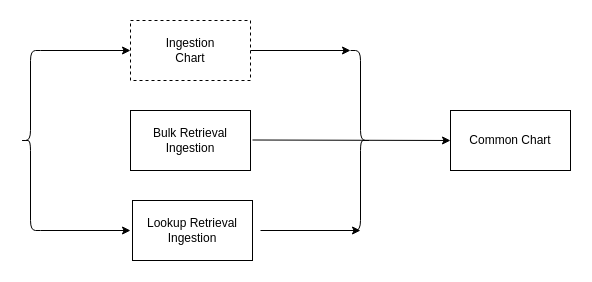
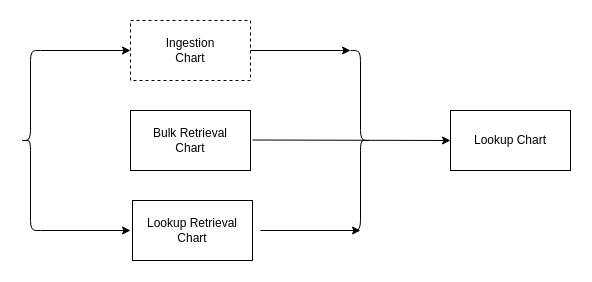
(191, 141) -> (191, 141)
(511, 141) -> (511, 141)
(193, 231) -> (193, 231)
